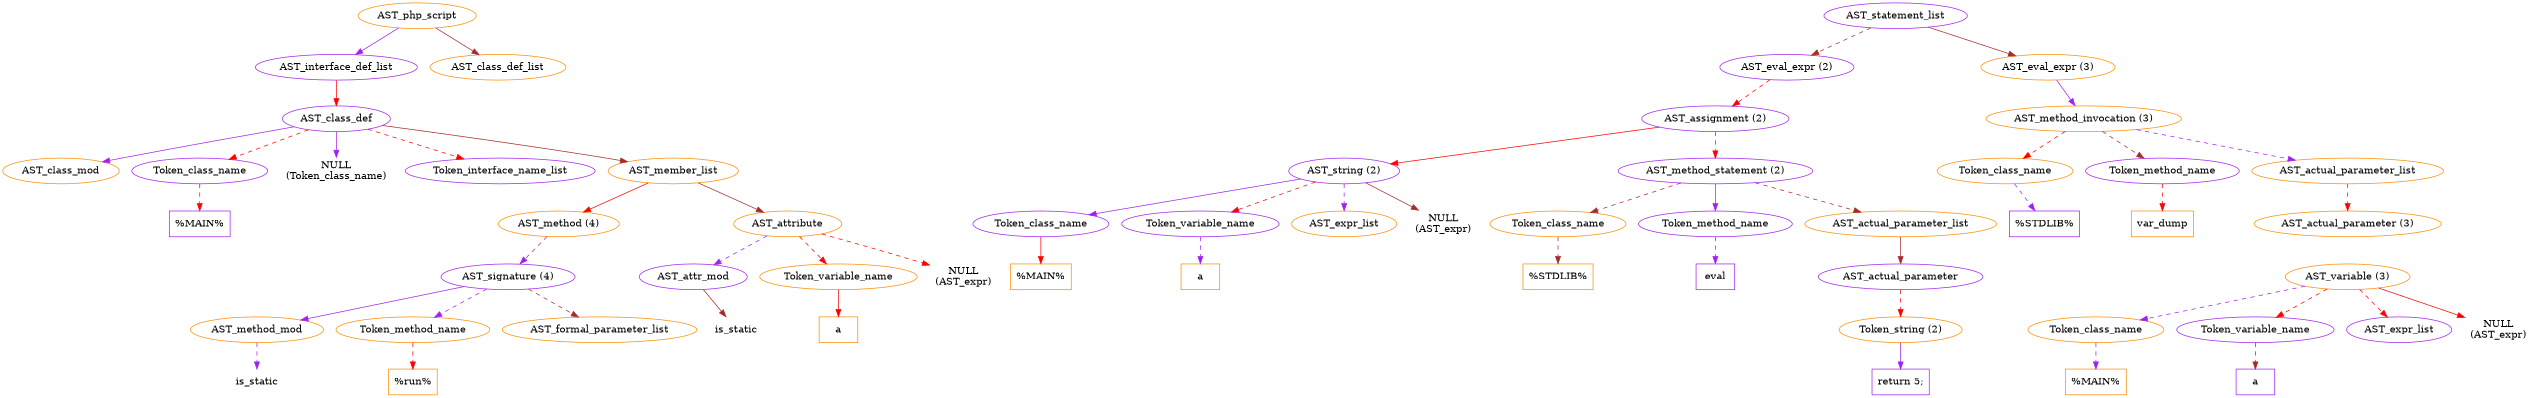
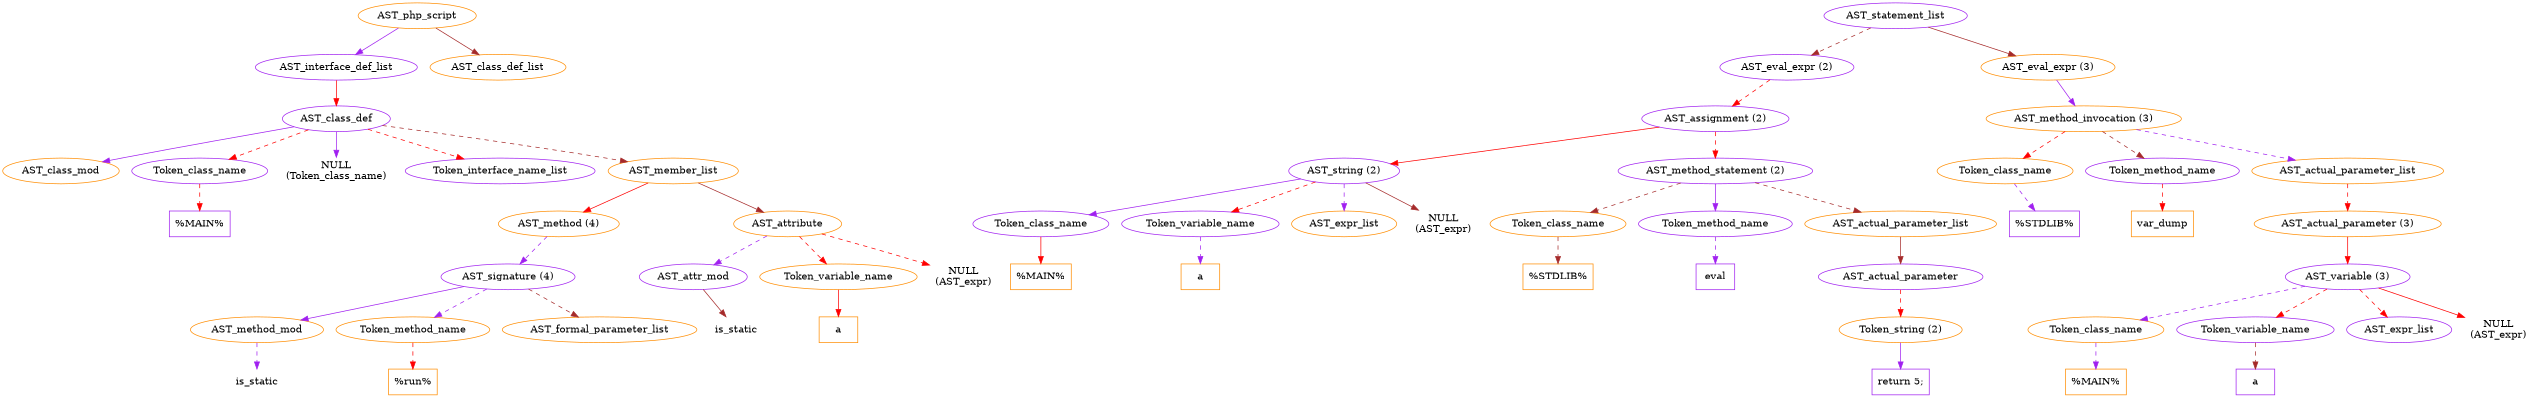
(502, 142) -> (502, 142)
none -> (2348, 247)
(2348, 277) -> (2348, 277)
